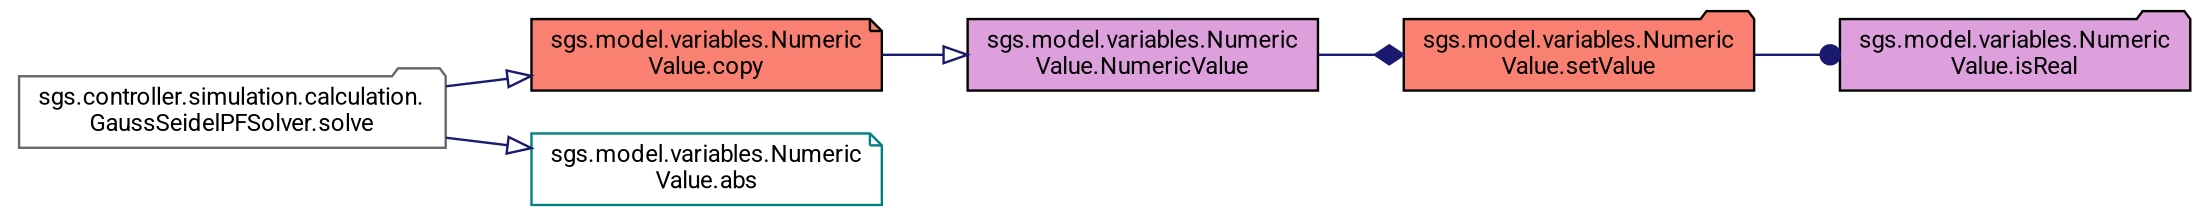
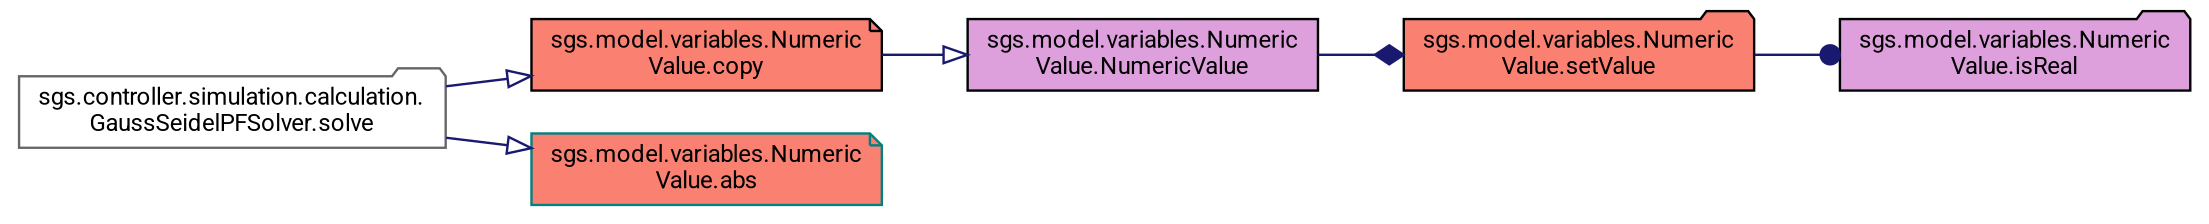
(707, 169) -> (707, 169)
